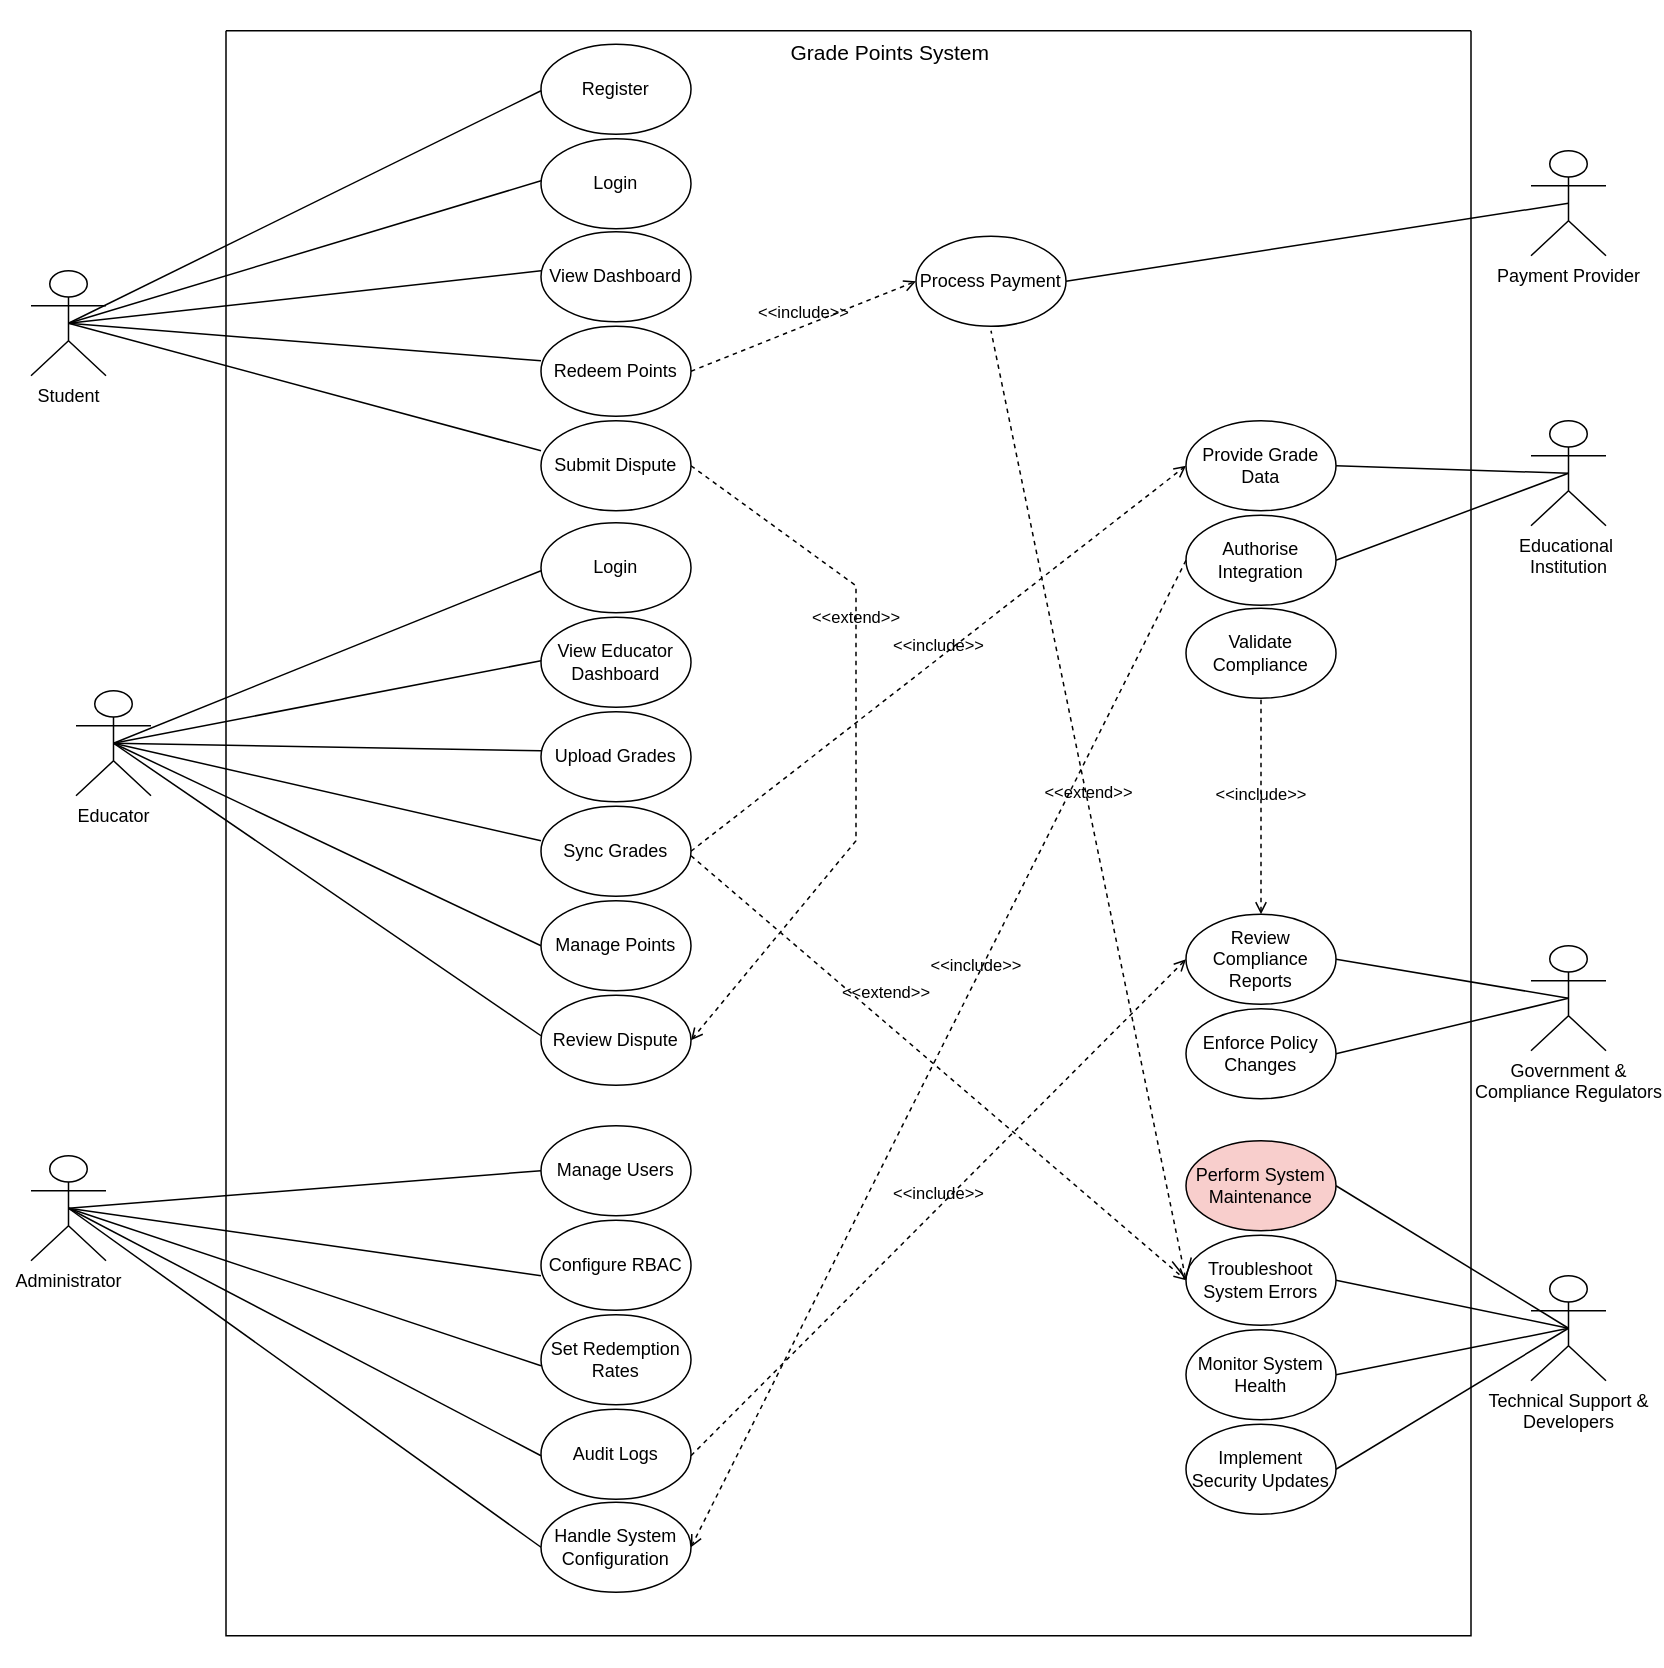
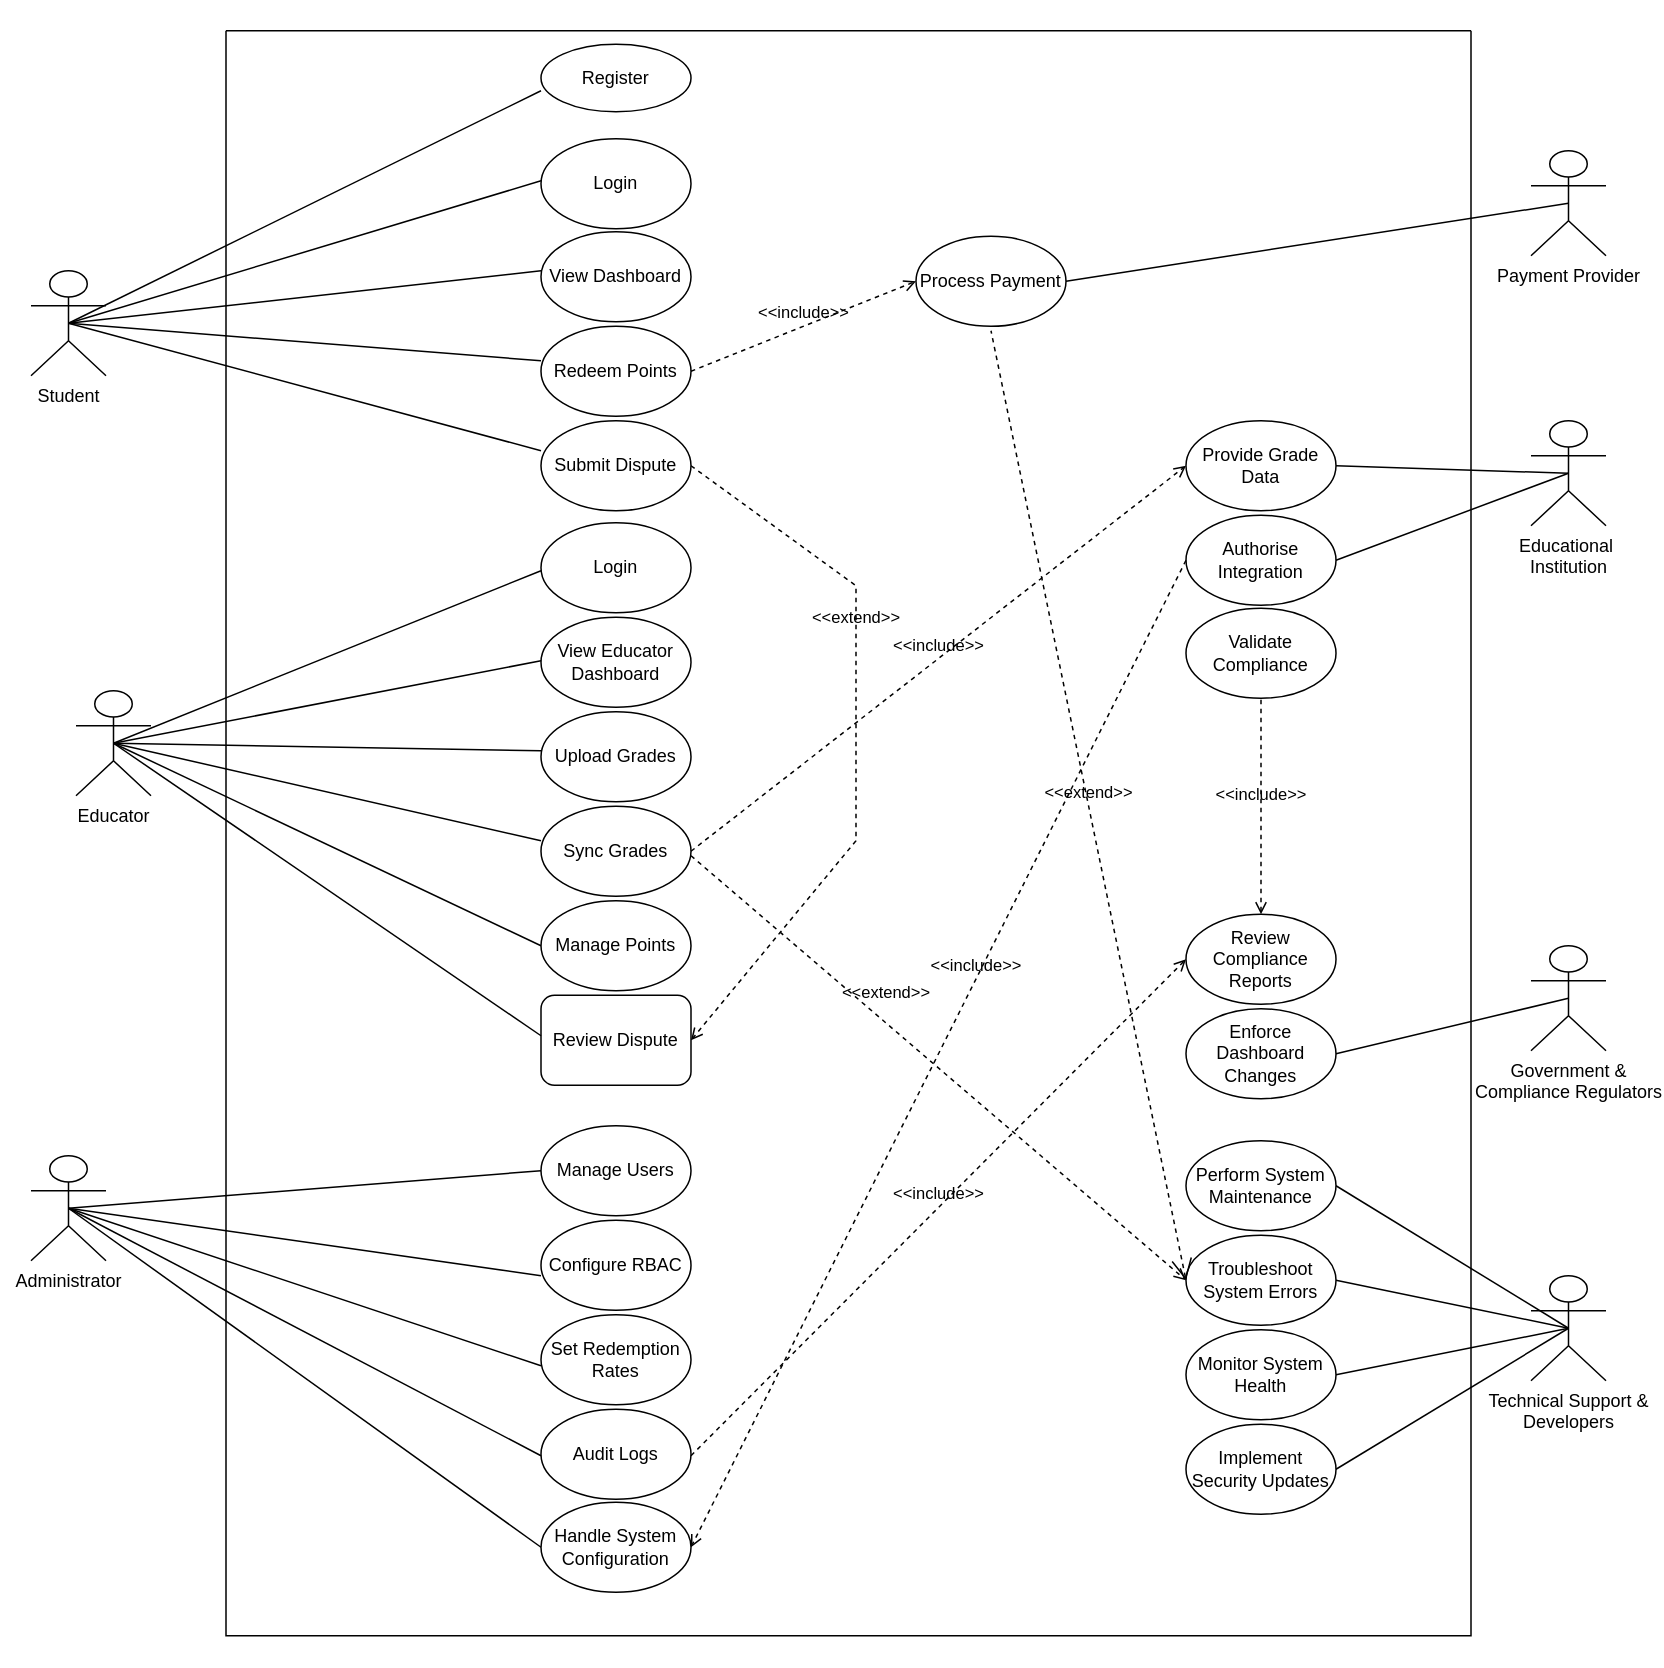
(890, 53) -> none
(616, 89) -> (616, 78)
(1450, 978) -> none
(616, 1040) -> (616, 1040)
(1261, 1054) -> (1261, 1054)
(1261, 1186) -> (1261, 1186)
